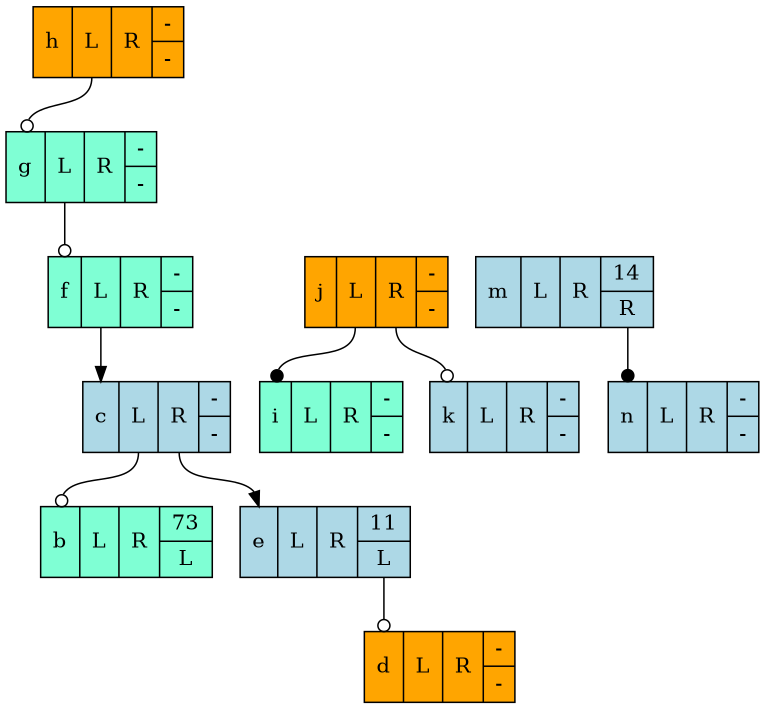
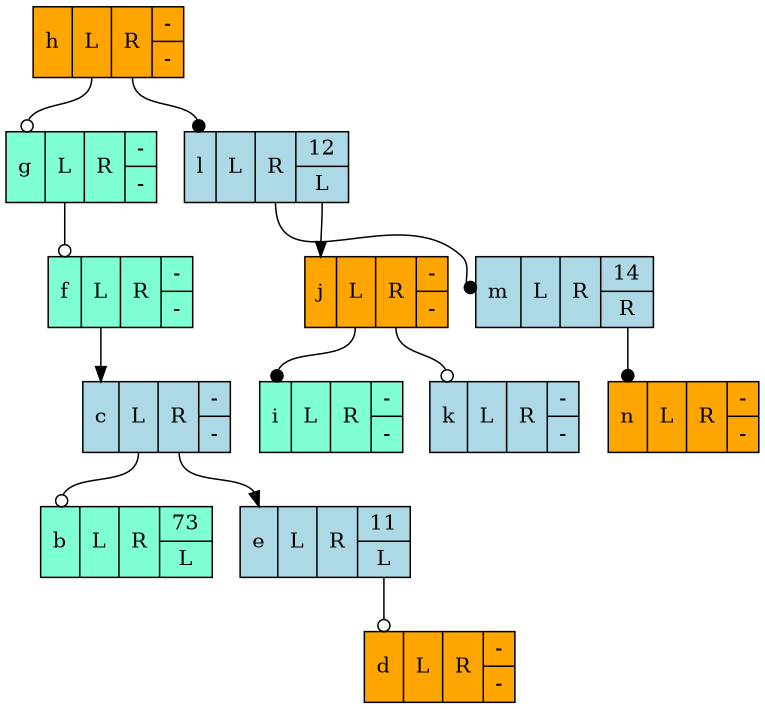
none -> (266, 167)
(684, 417) -> (684, 417)
